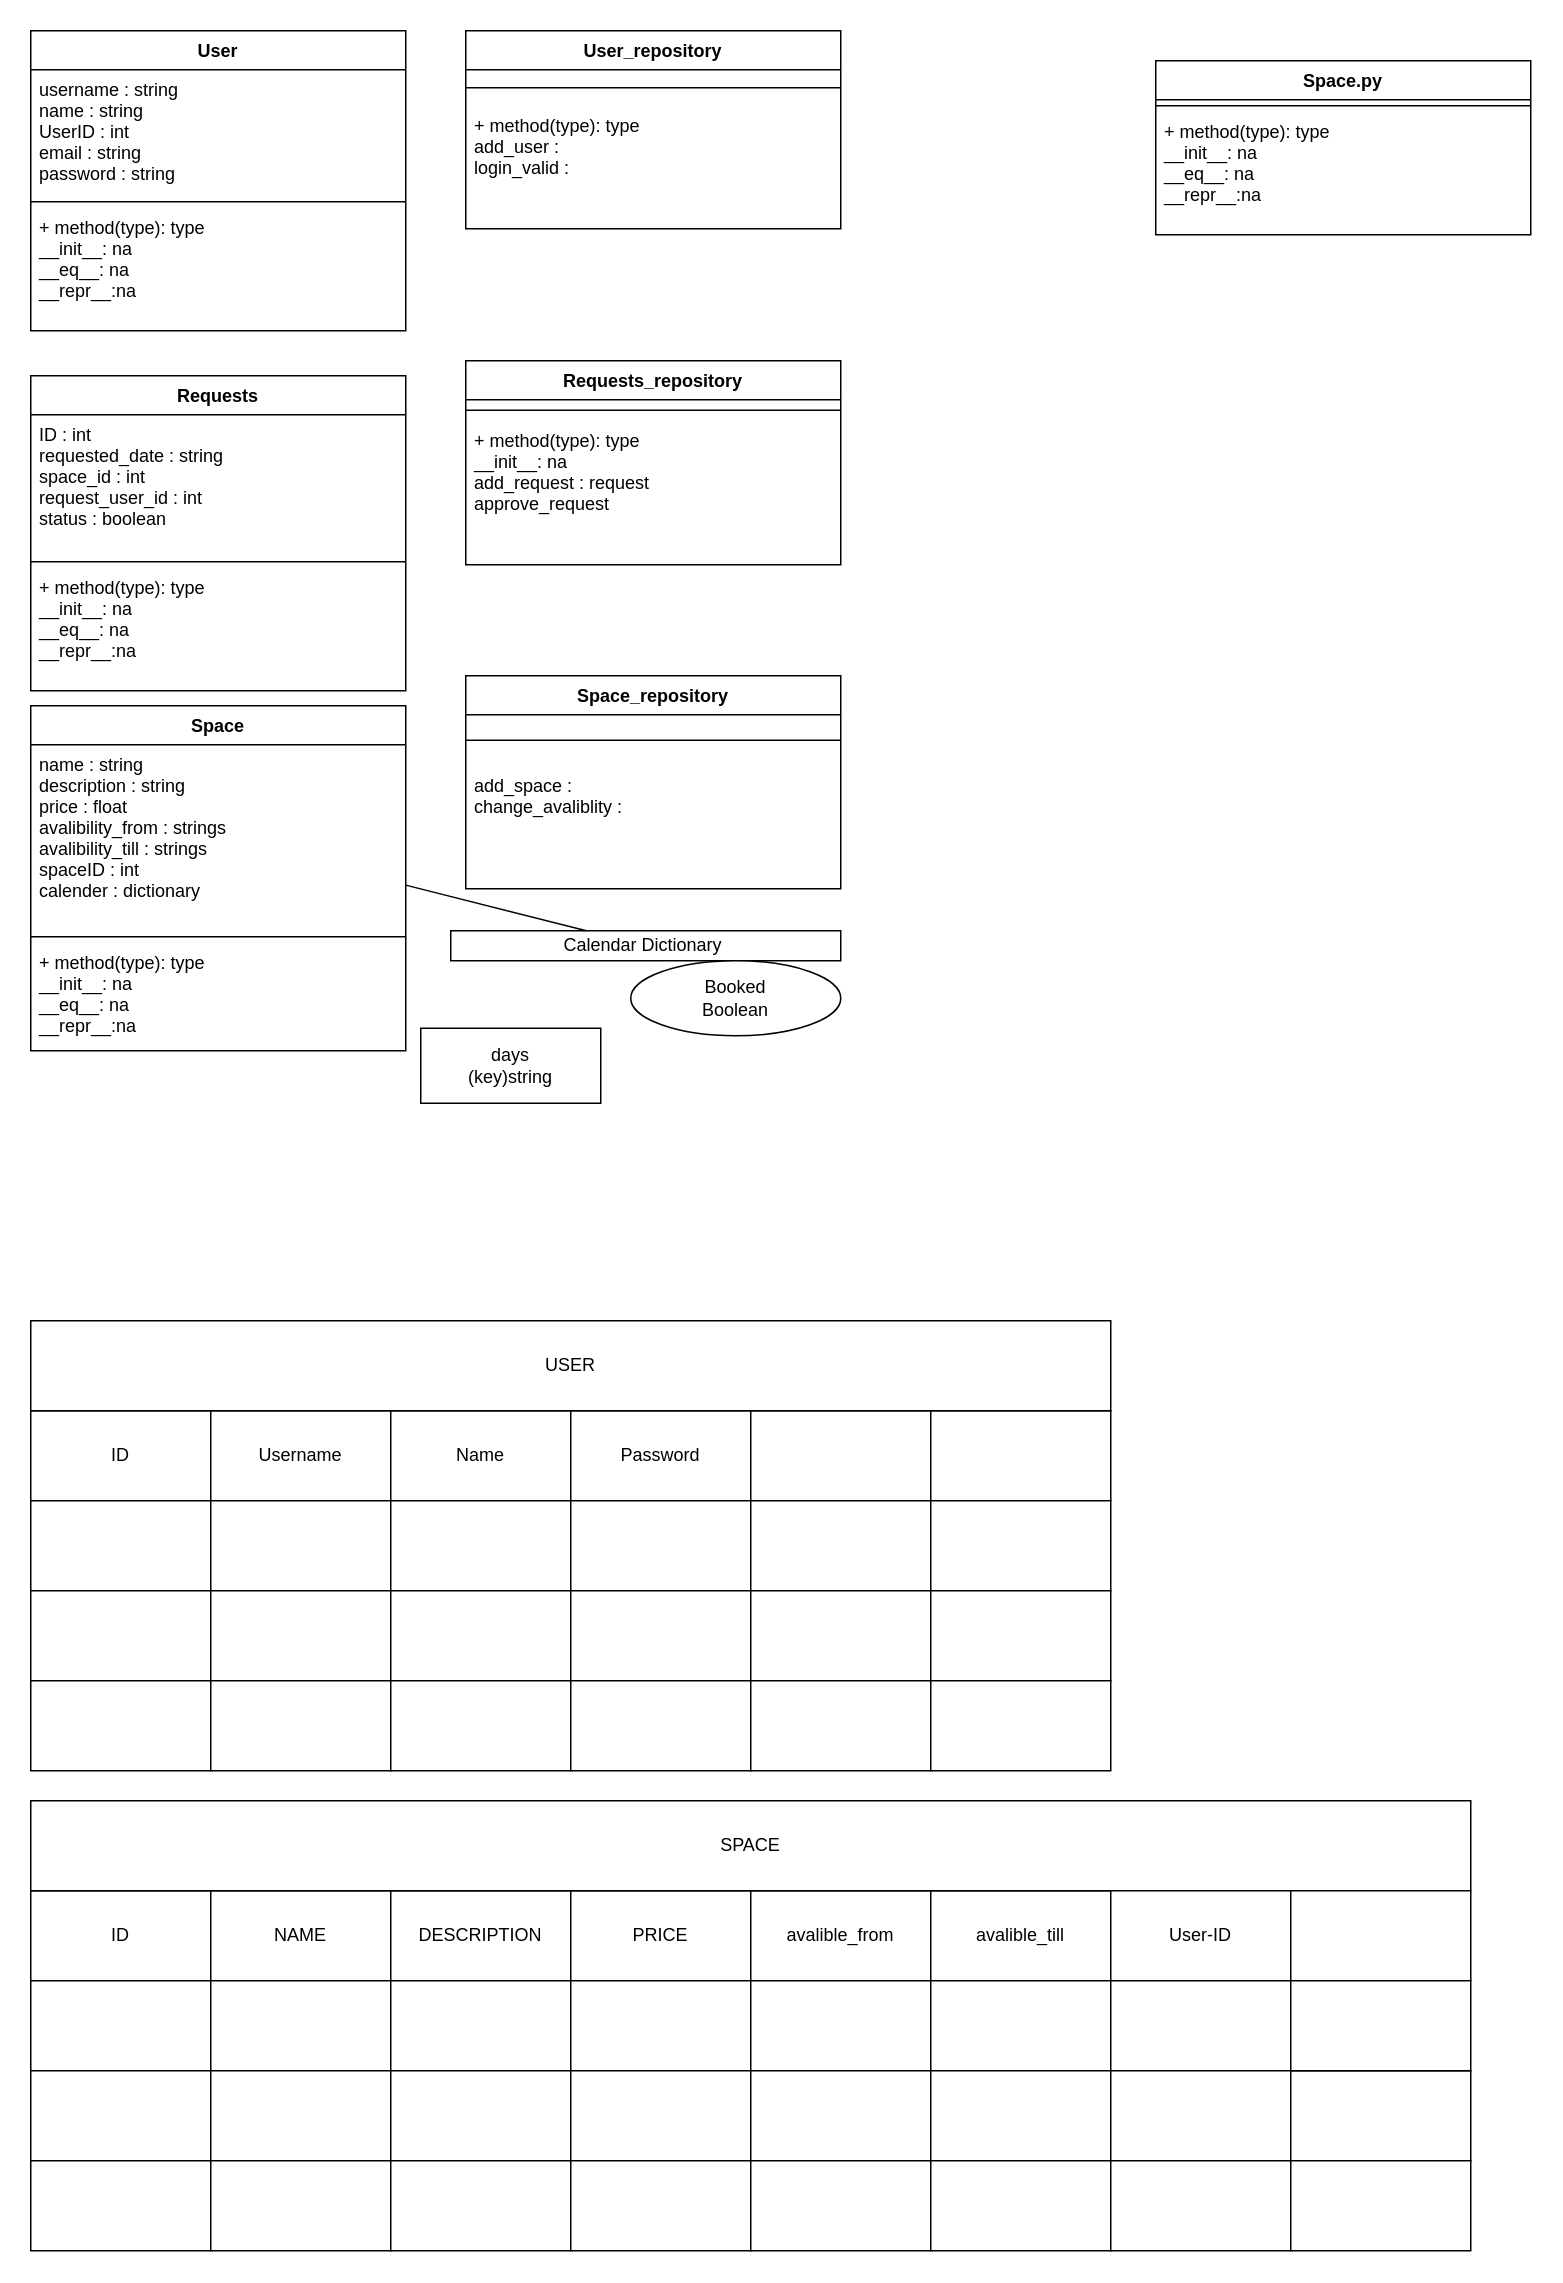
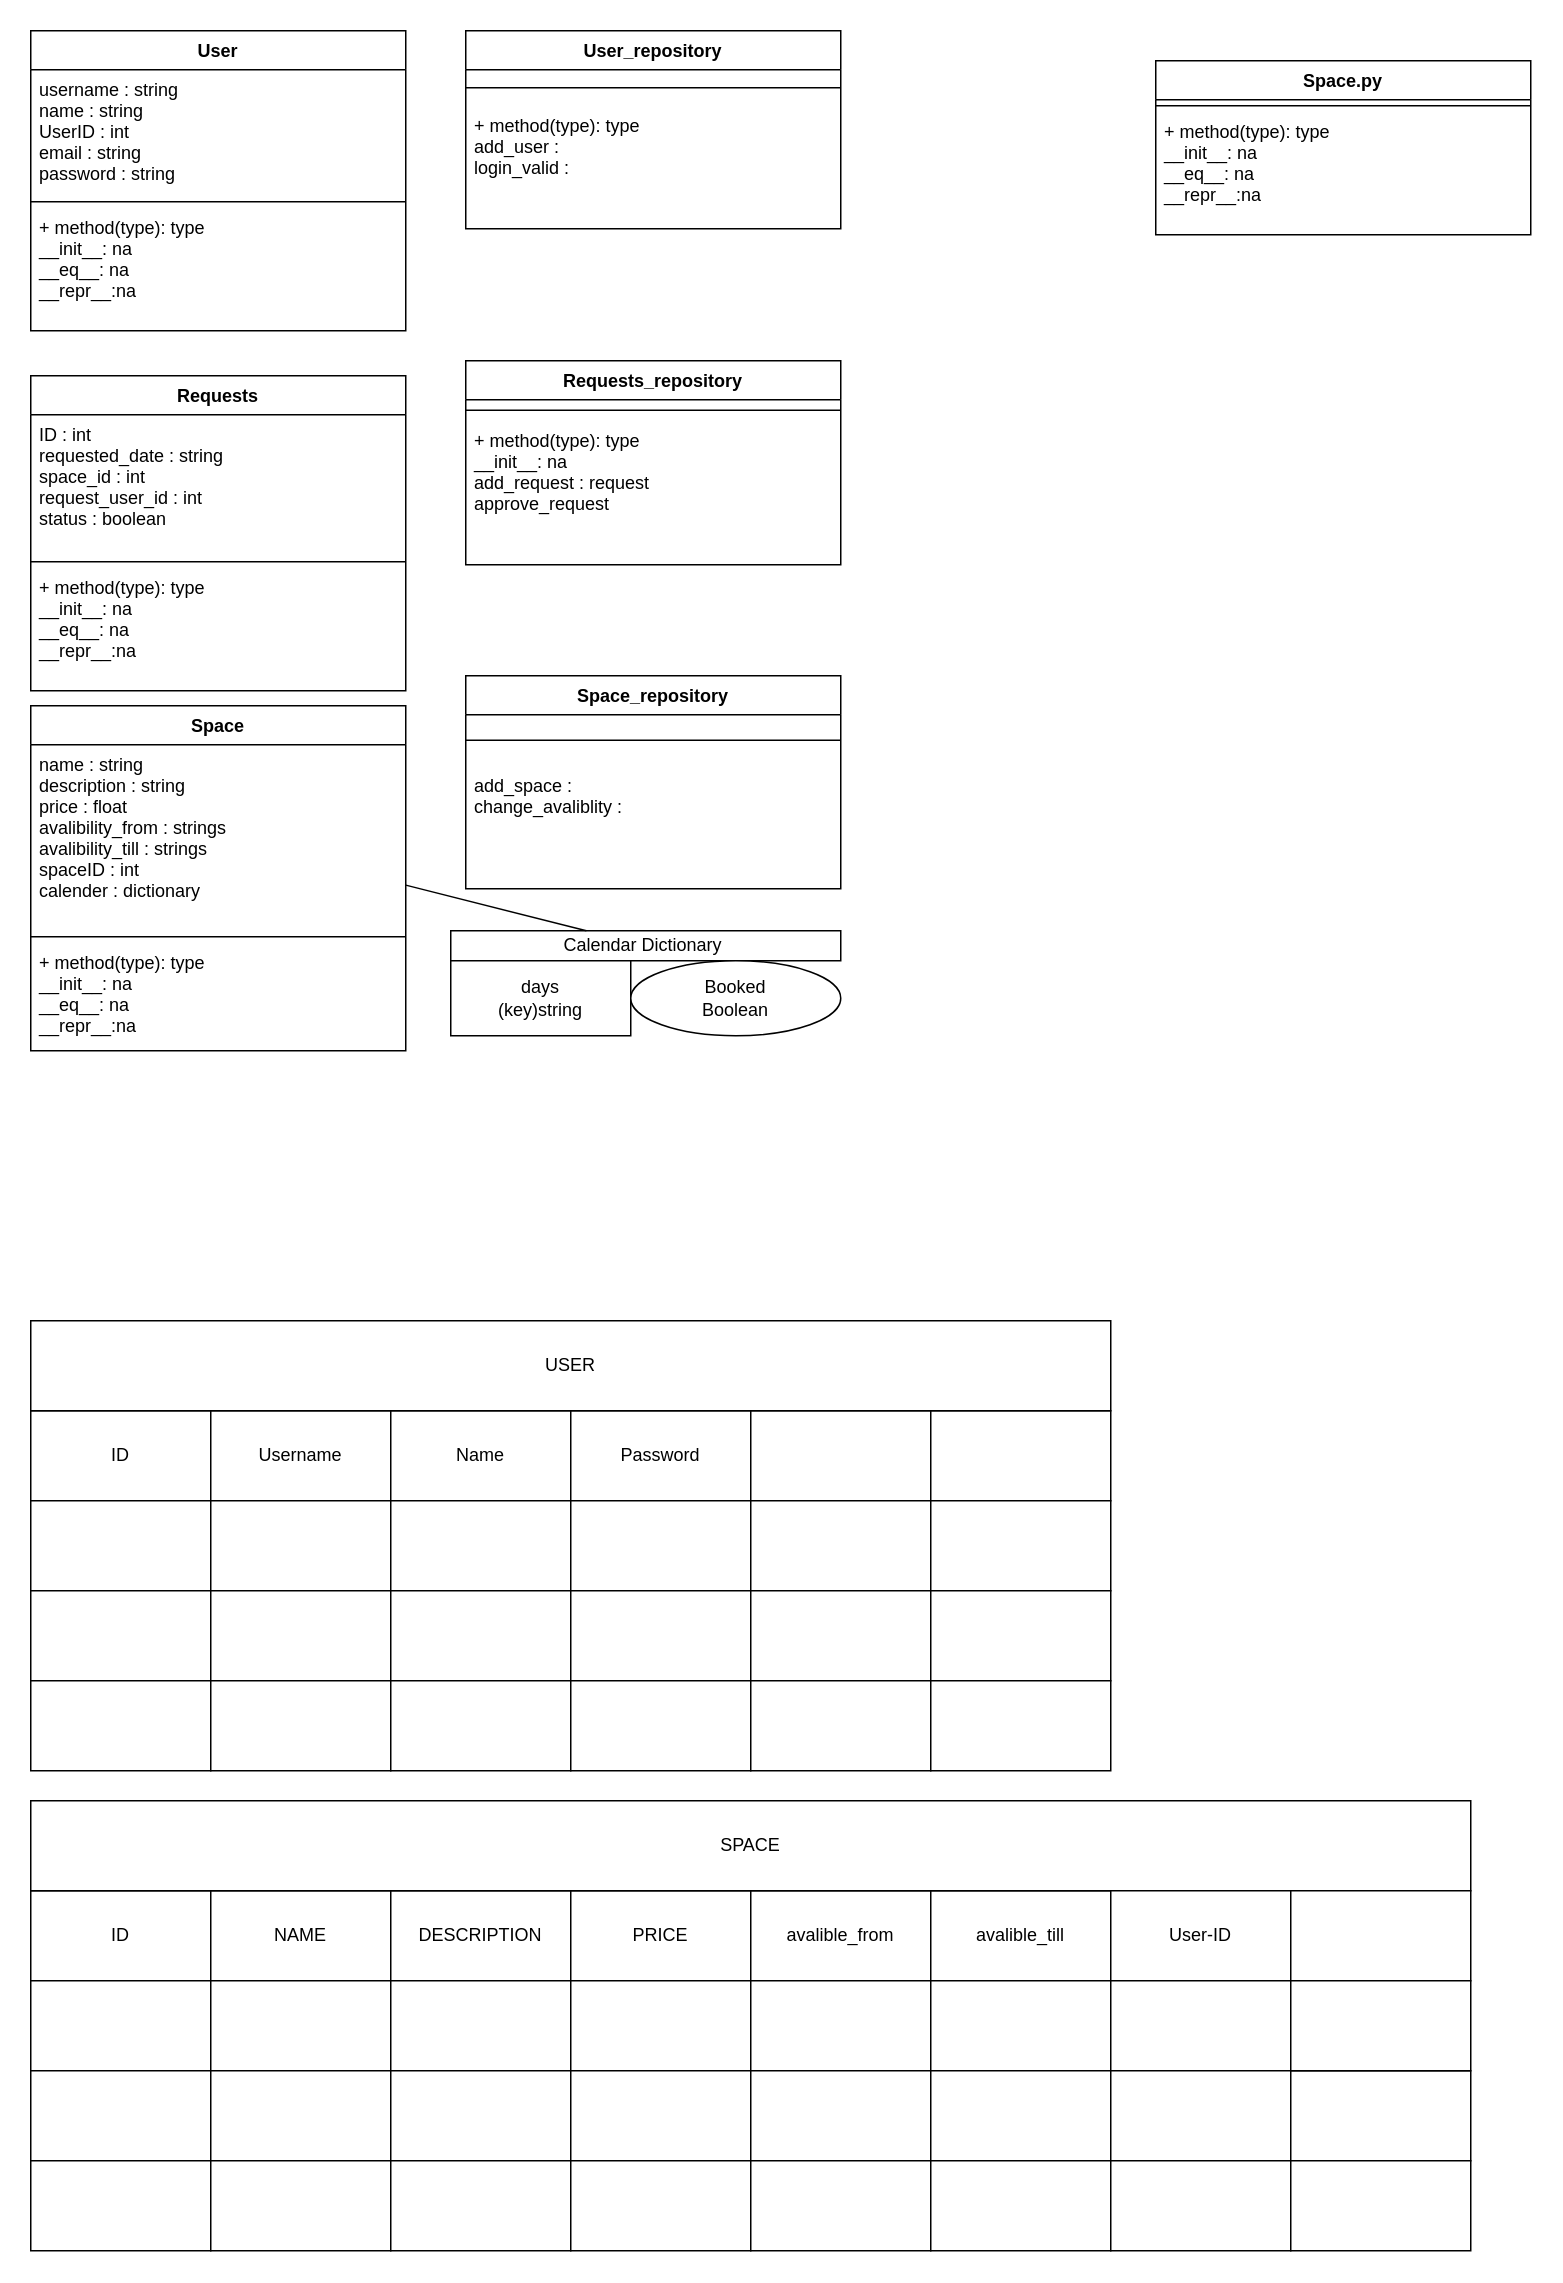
(511, 1066) -> (541, 998)
